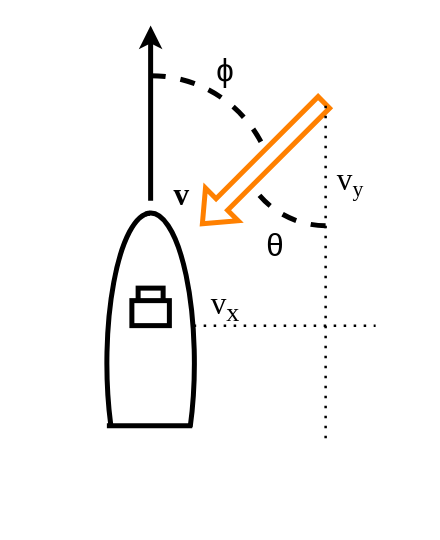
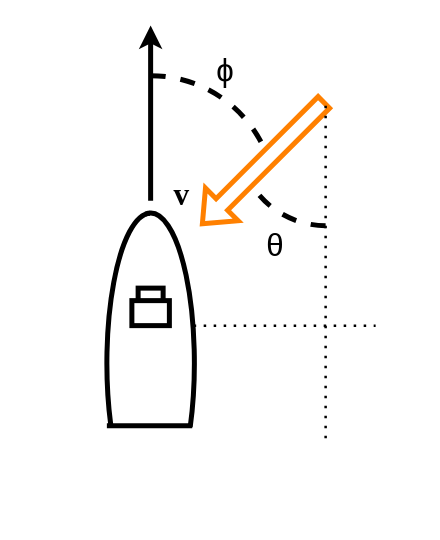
(351, 182) -> none
(226, 307) -> none
